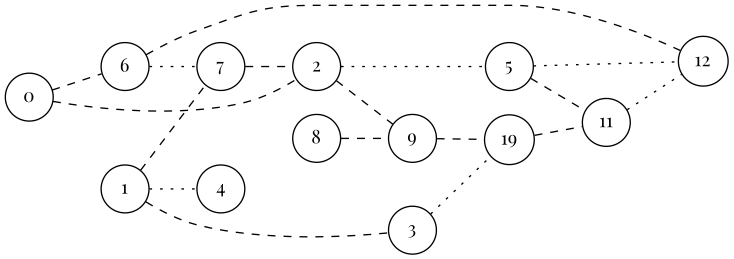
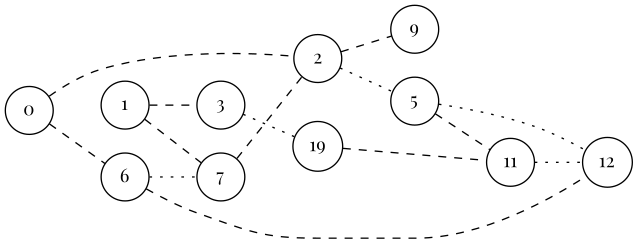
(317, 138) -> none
(460, 139) -> none
(221, 189) -> none
